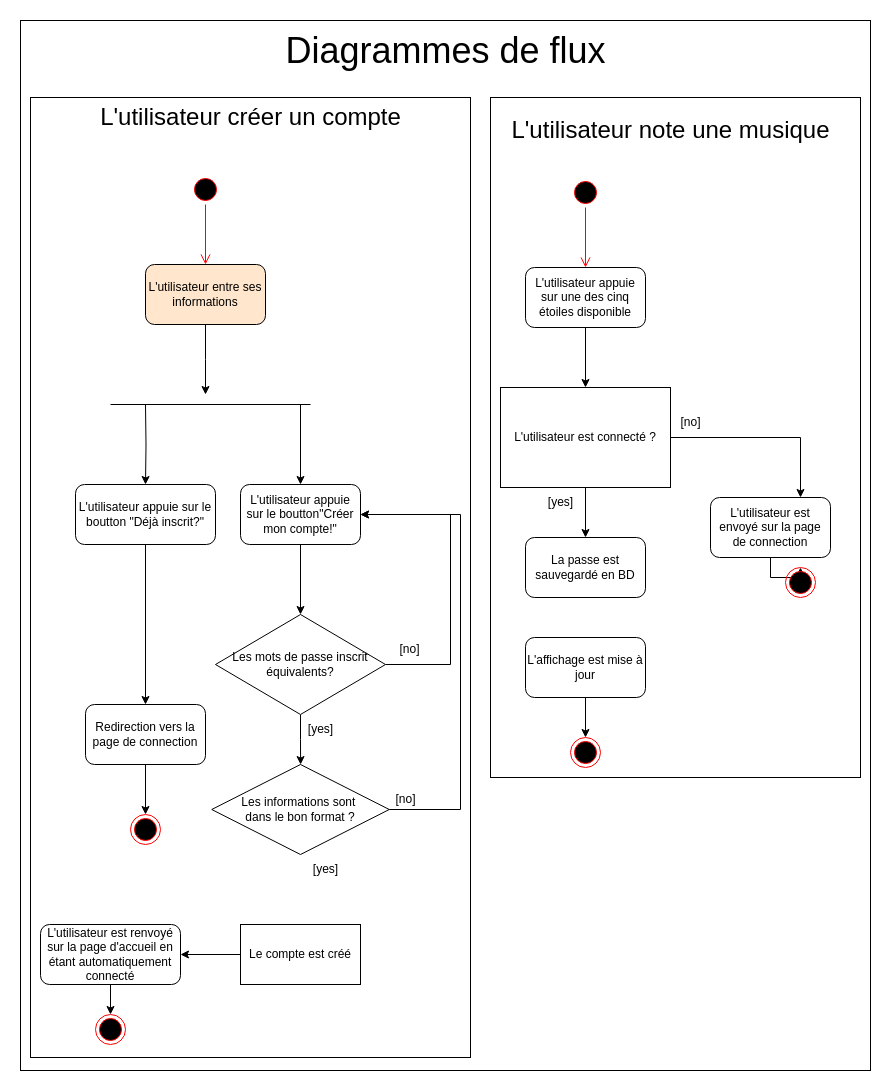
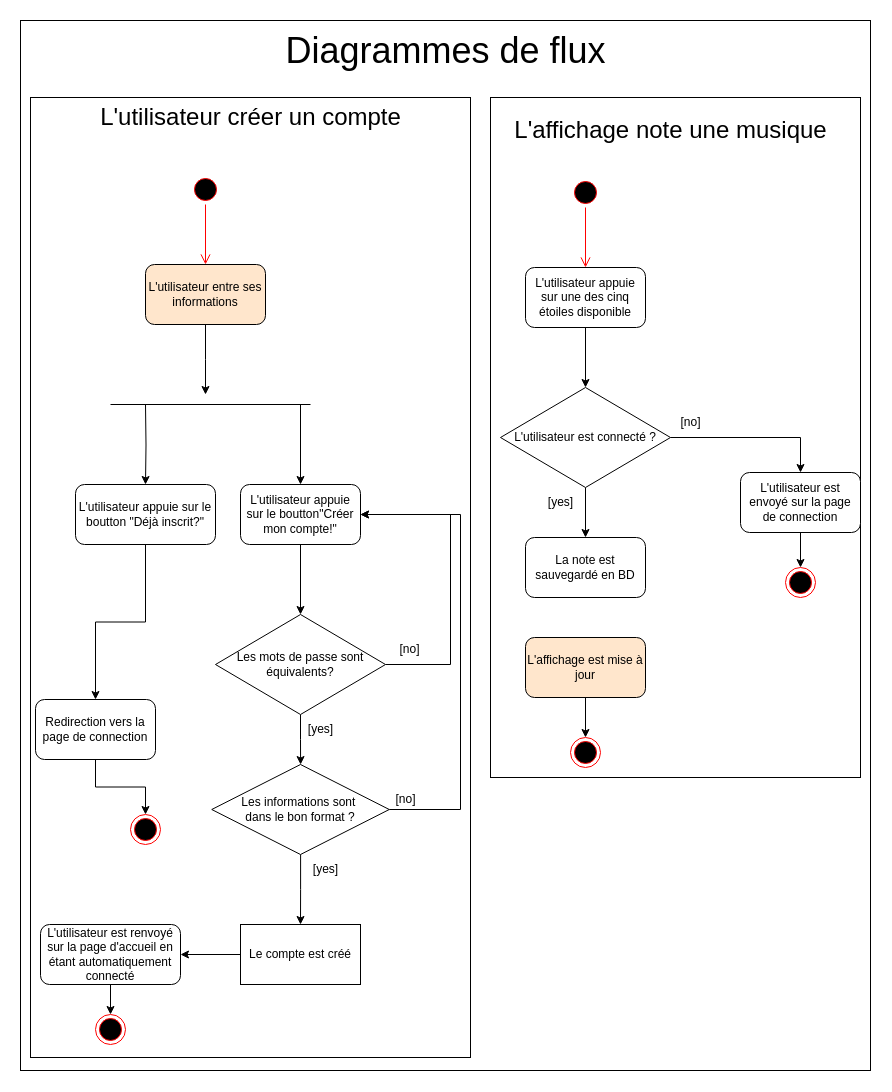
(671, 131) -> (671, 131)
(586, 438) -> (586, 438)
(771, 528) -> (801, 503)
(586, 568) -> (586, 568)
(301, 665) -> (301, 665)
(586, 668) -> (586, 668)
(146, 735) -> (96, 730)
none -> (301, 885)
